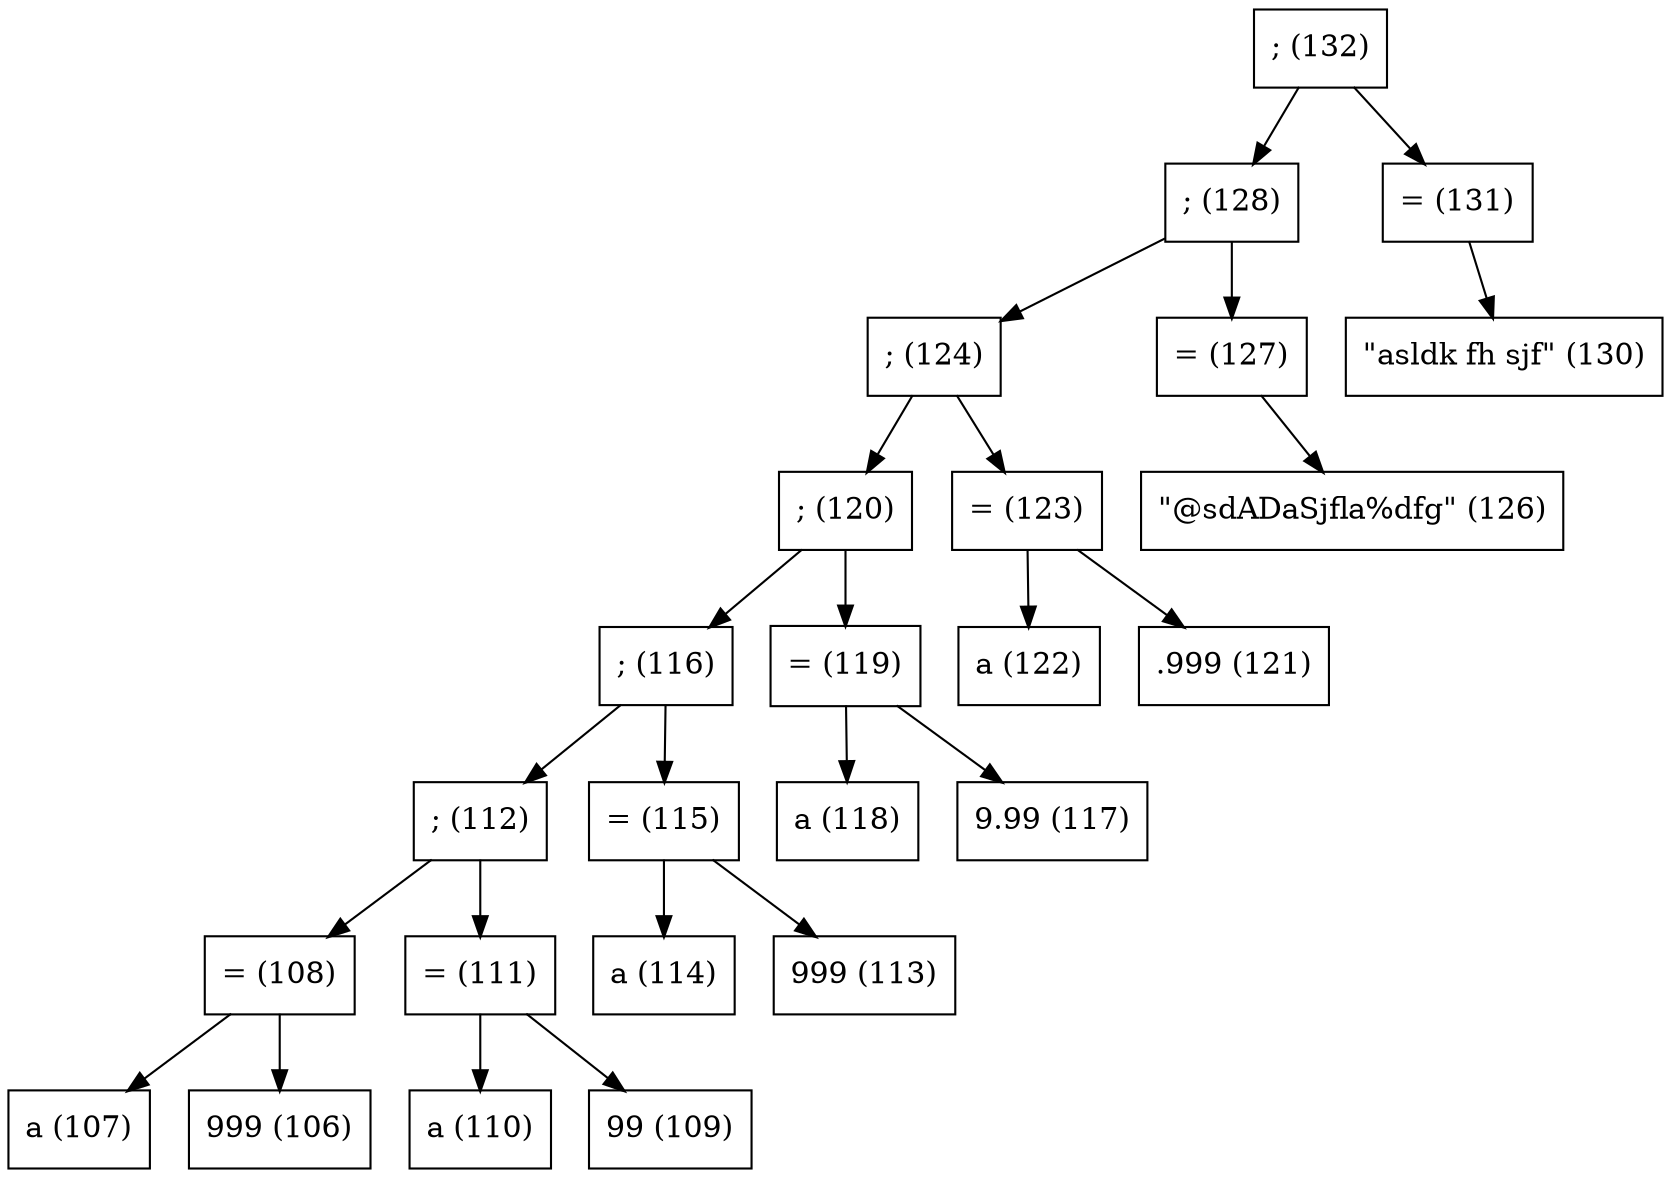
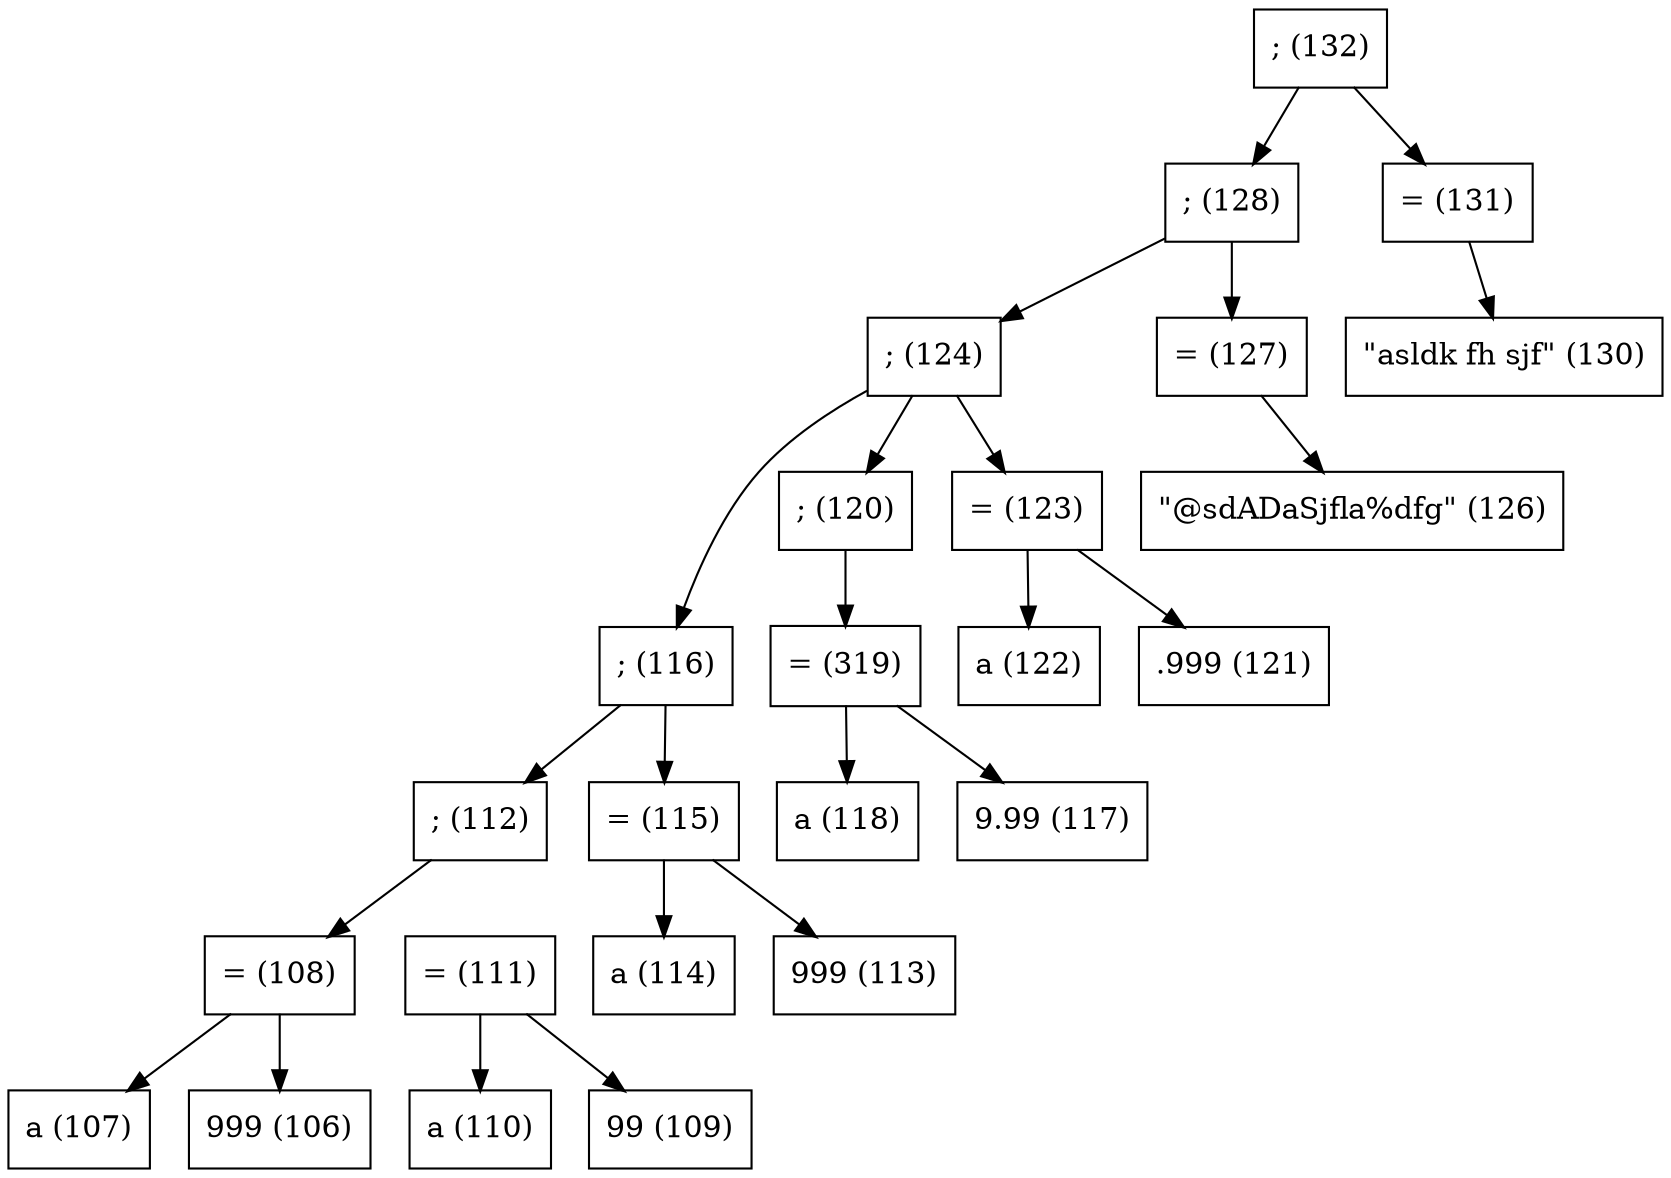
(764, 582) -> (752, 480)
(846, 666) -> (846, 666)
(480, 888) -> none
